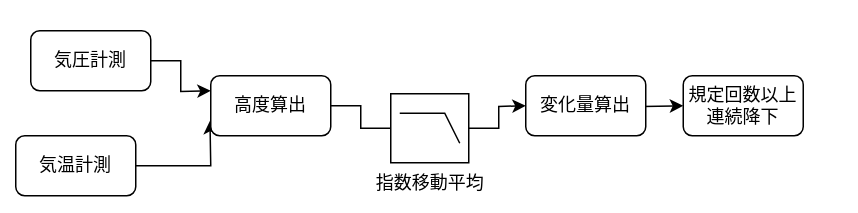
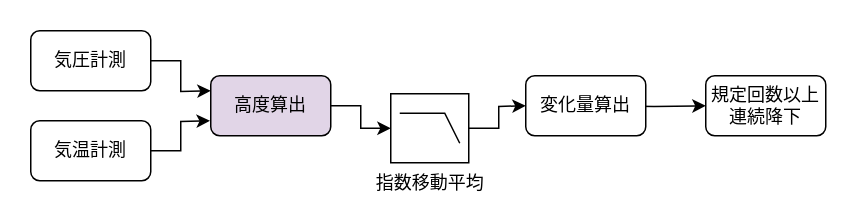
(271, 106) -> (271, 106)
(743, 106) -> (766, 106)
(383, 128) -> (379, 128)
(76, 166) -> (91, 151)
